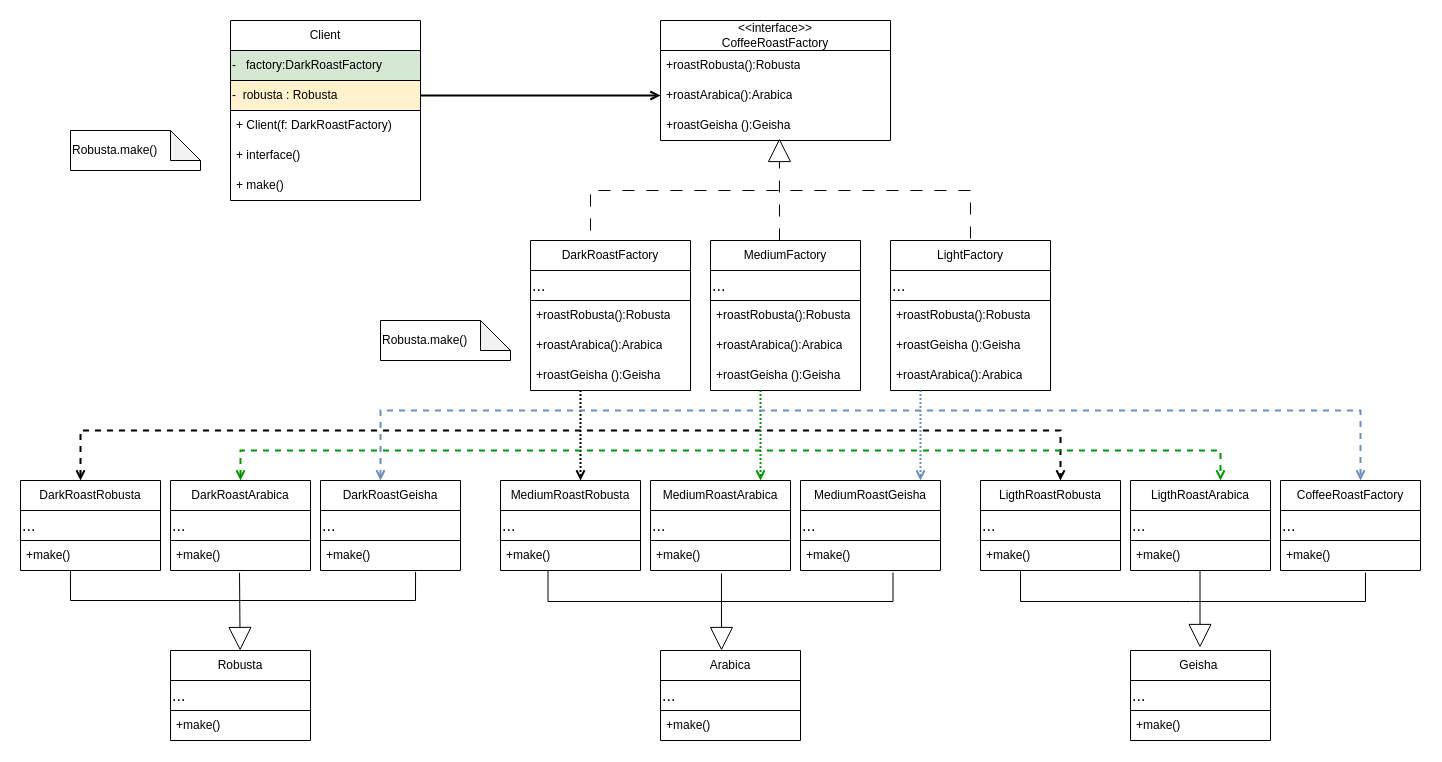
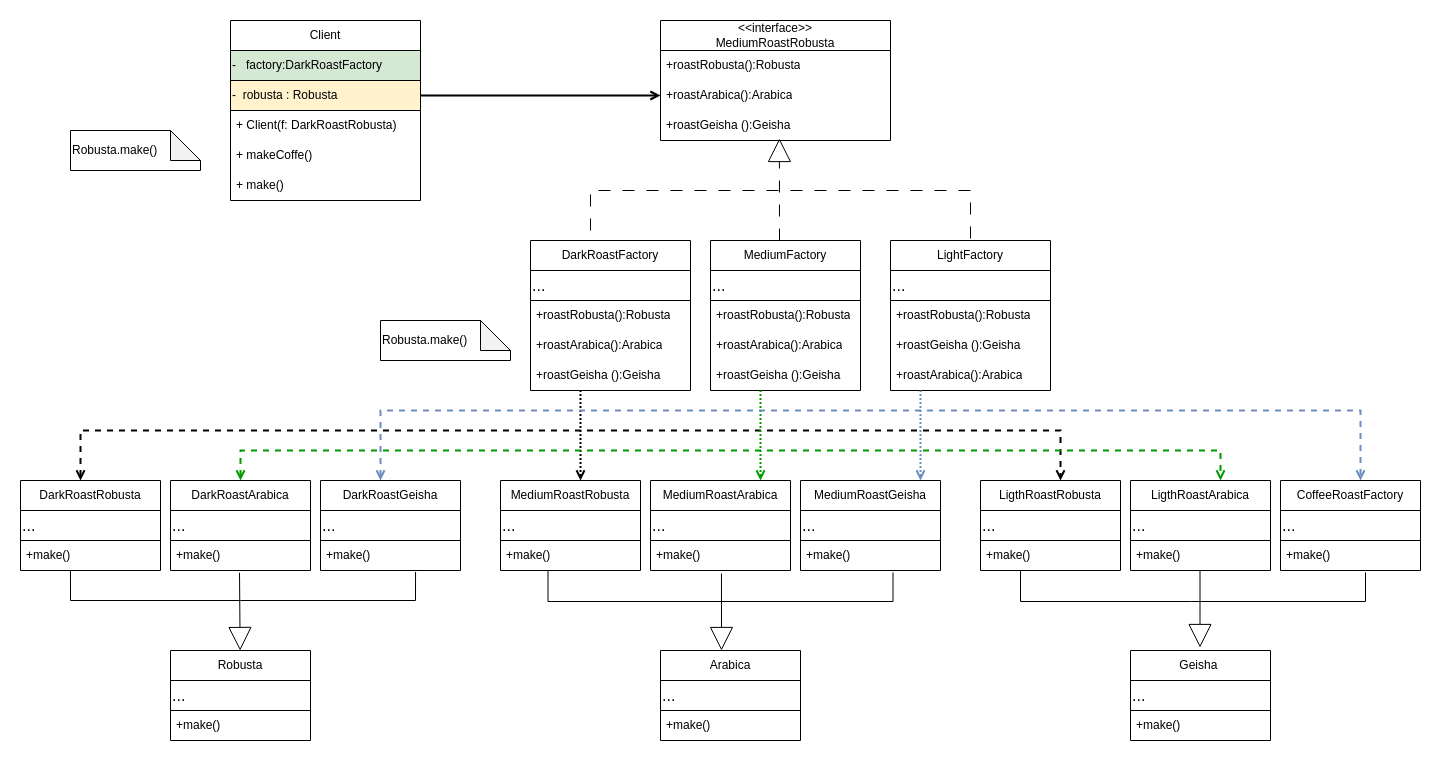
(776, 36) -> (776, 36)
(326, 126) -> (326, 126)
(277, 156) -> (279, 156)
